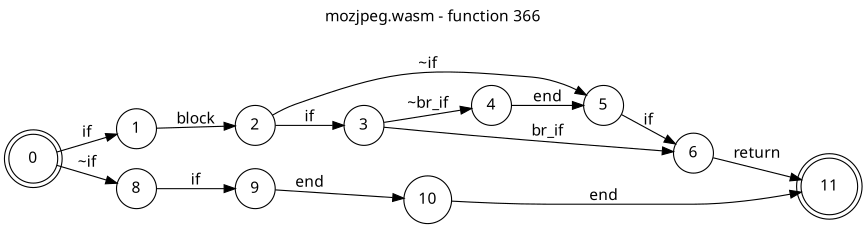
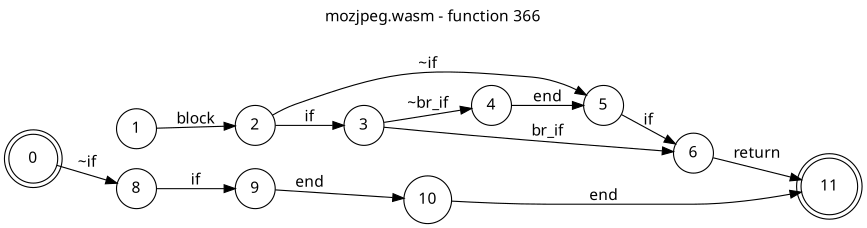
(82, 145) -> none
